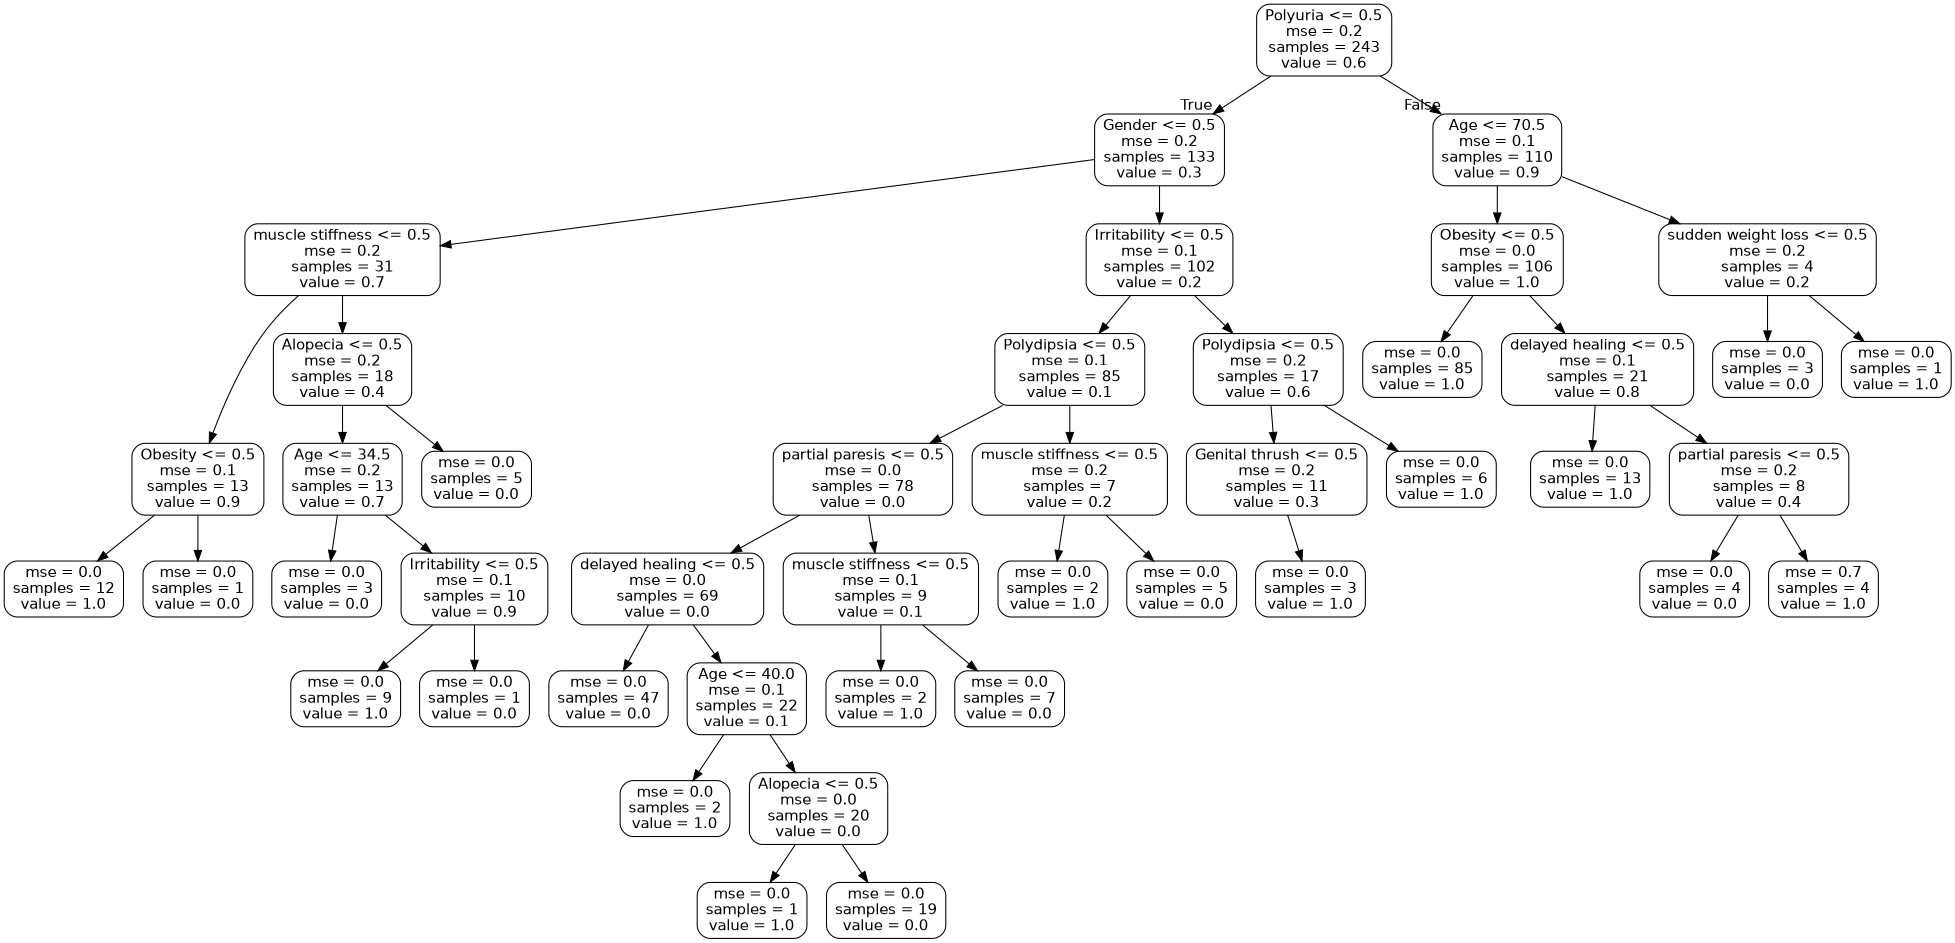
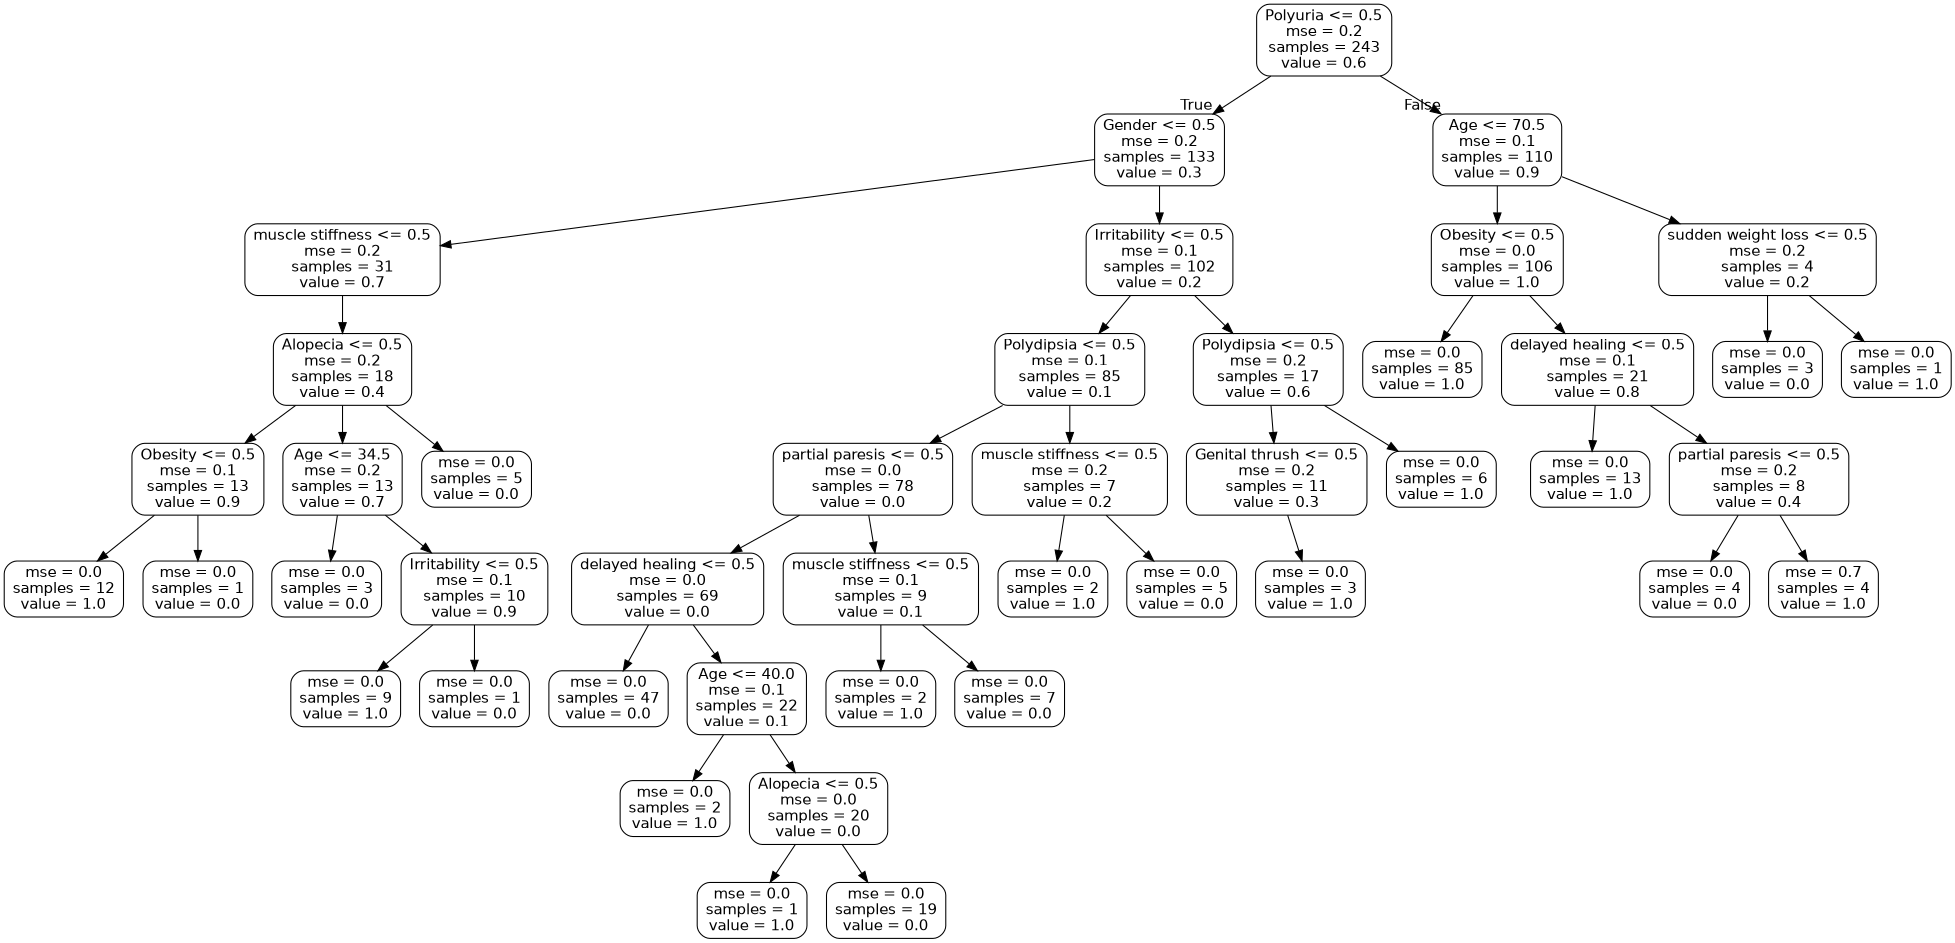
(247, 359) -> (275, 421)
